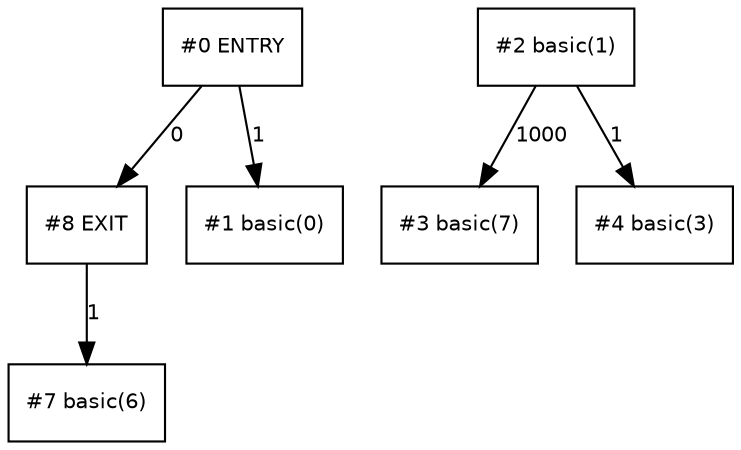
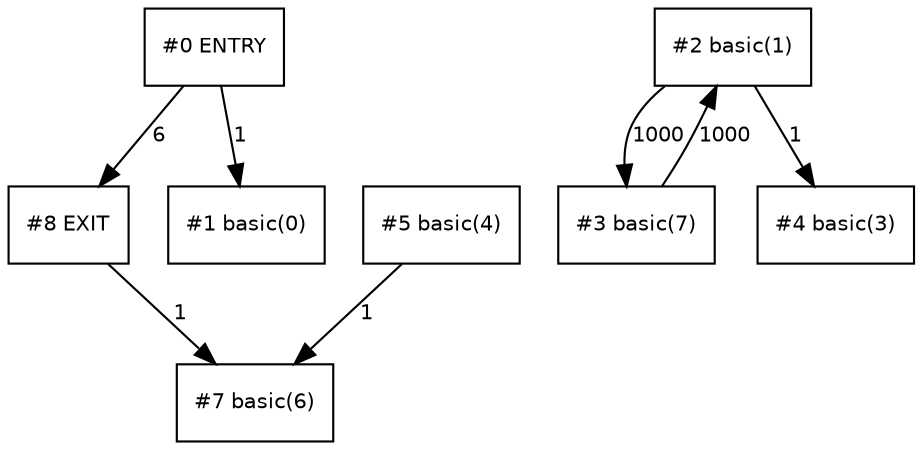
(178, 136) -> (160, 136)
none -> (686, 147)
none -> (441, 225)
